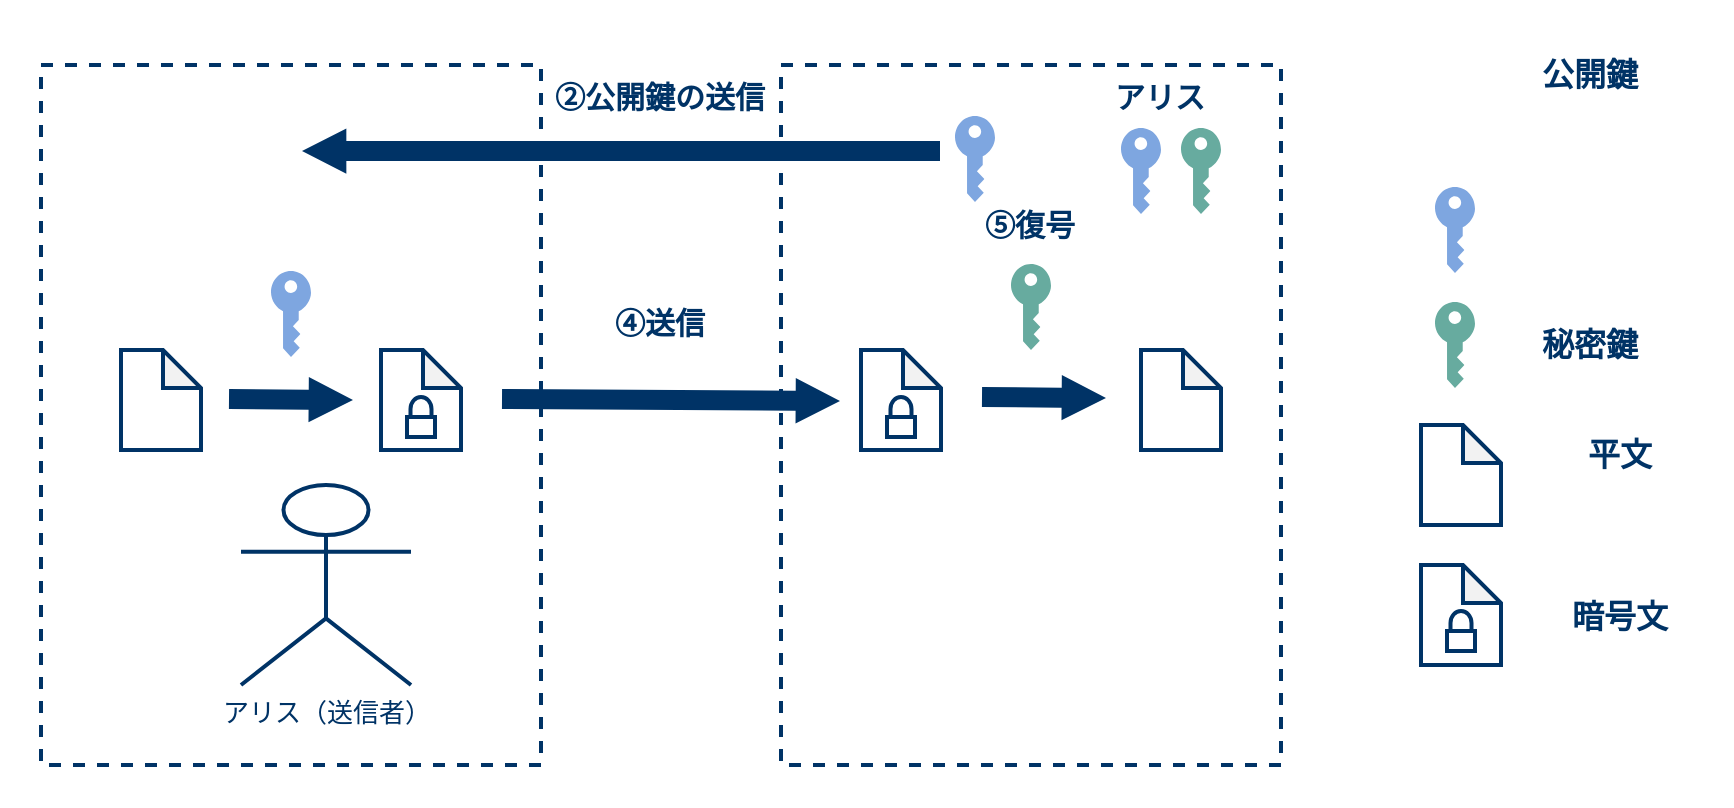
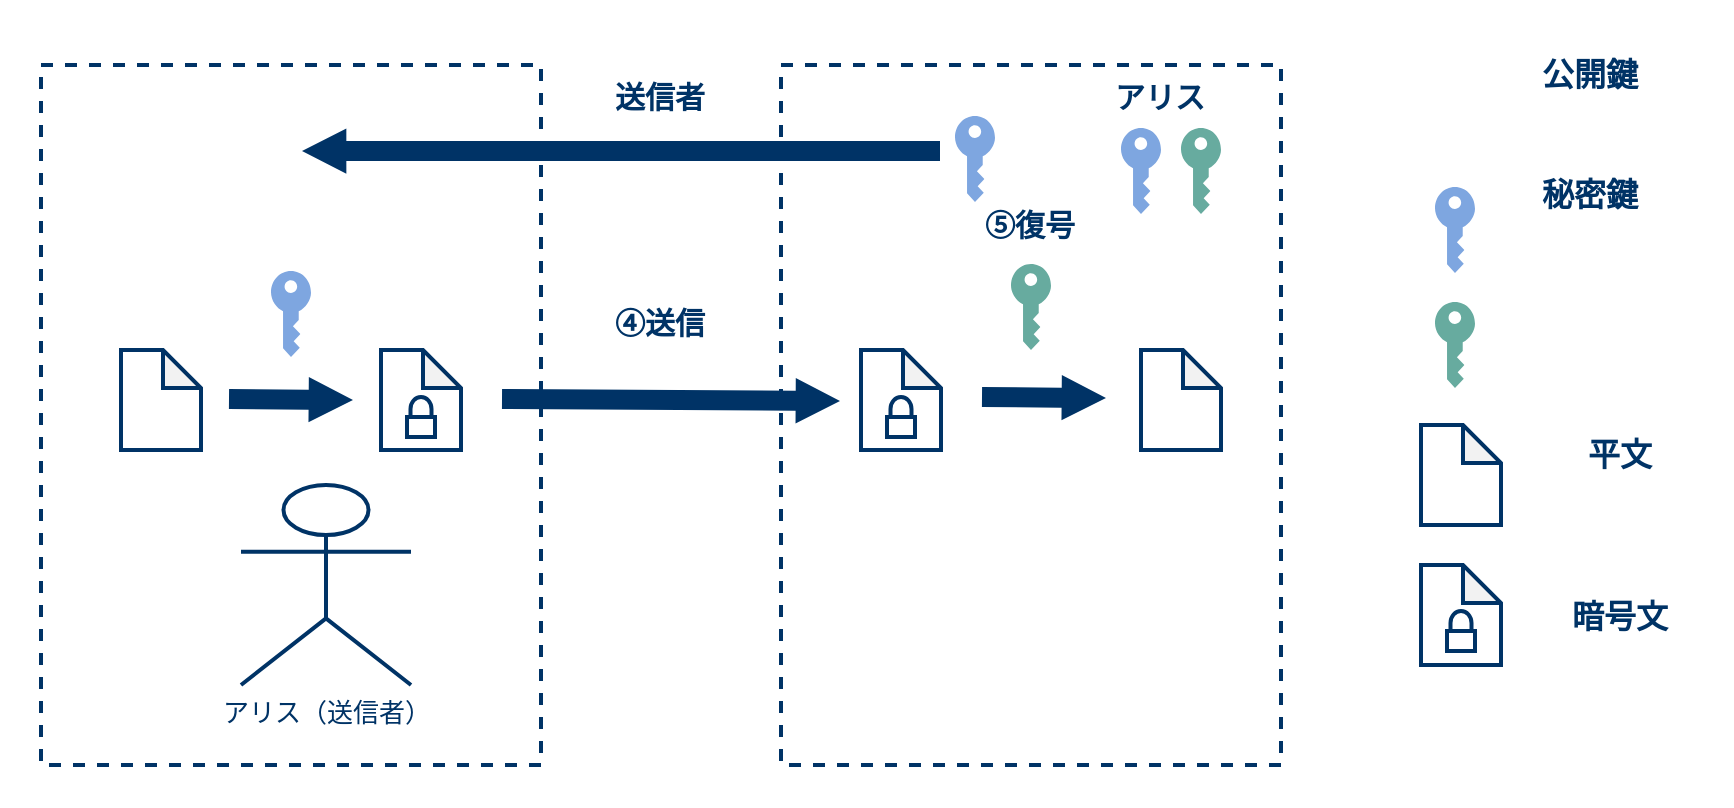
(661, 97) -> (661, 97)
(1591, 345) -> (1591, 195)
